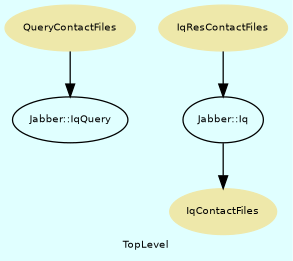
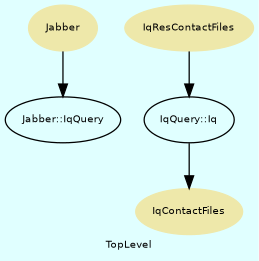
(70, 28) -> (63, 28)
(223, 120) -> (189, 120)
